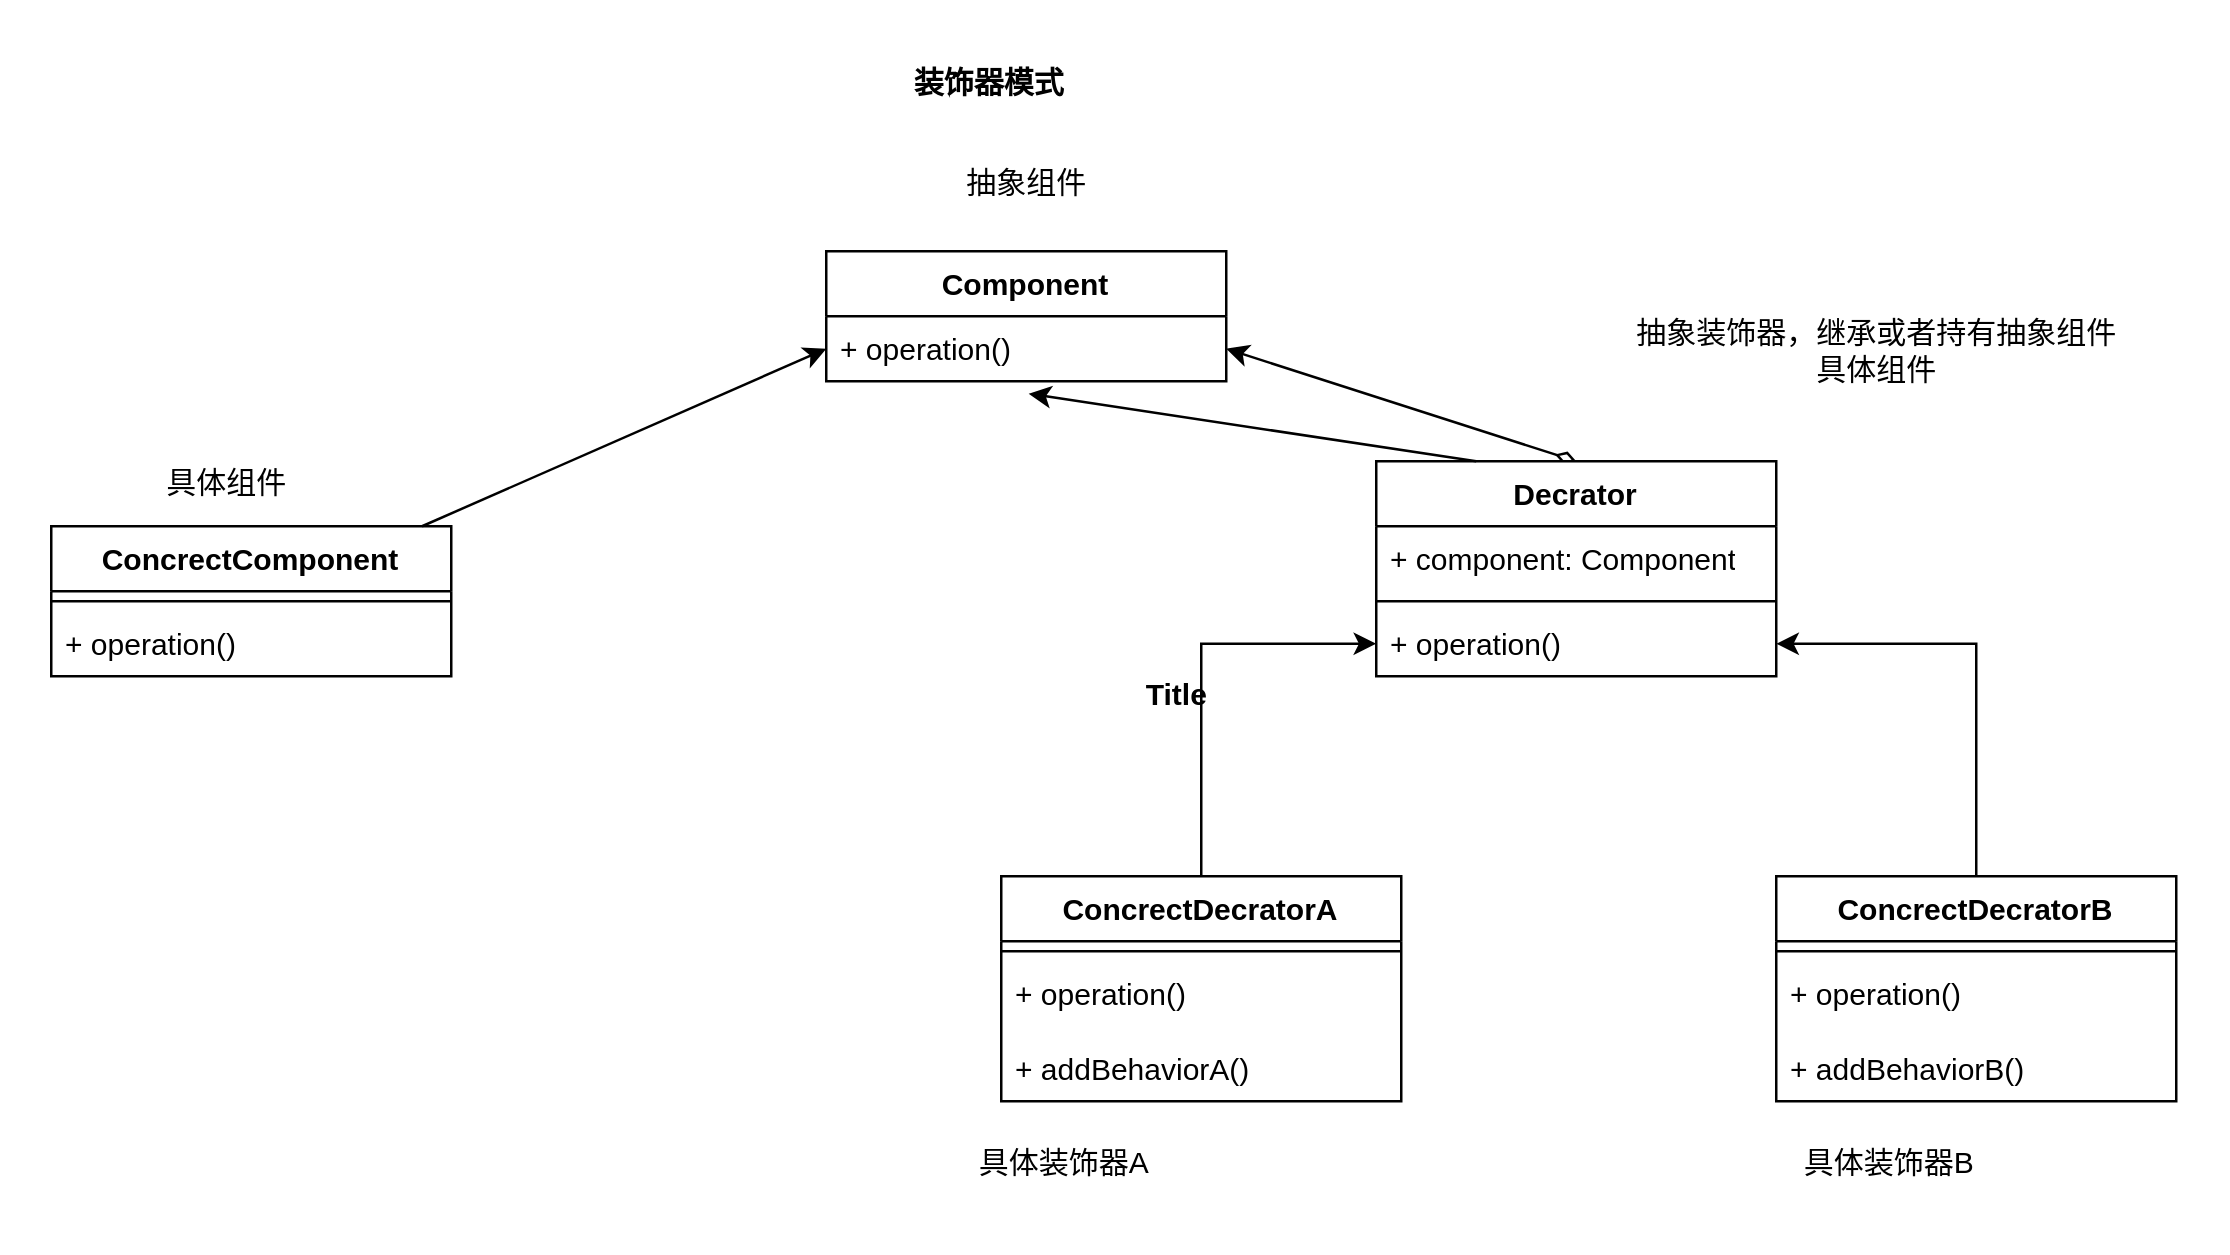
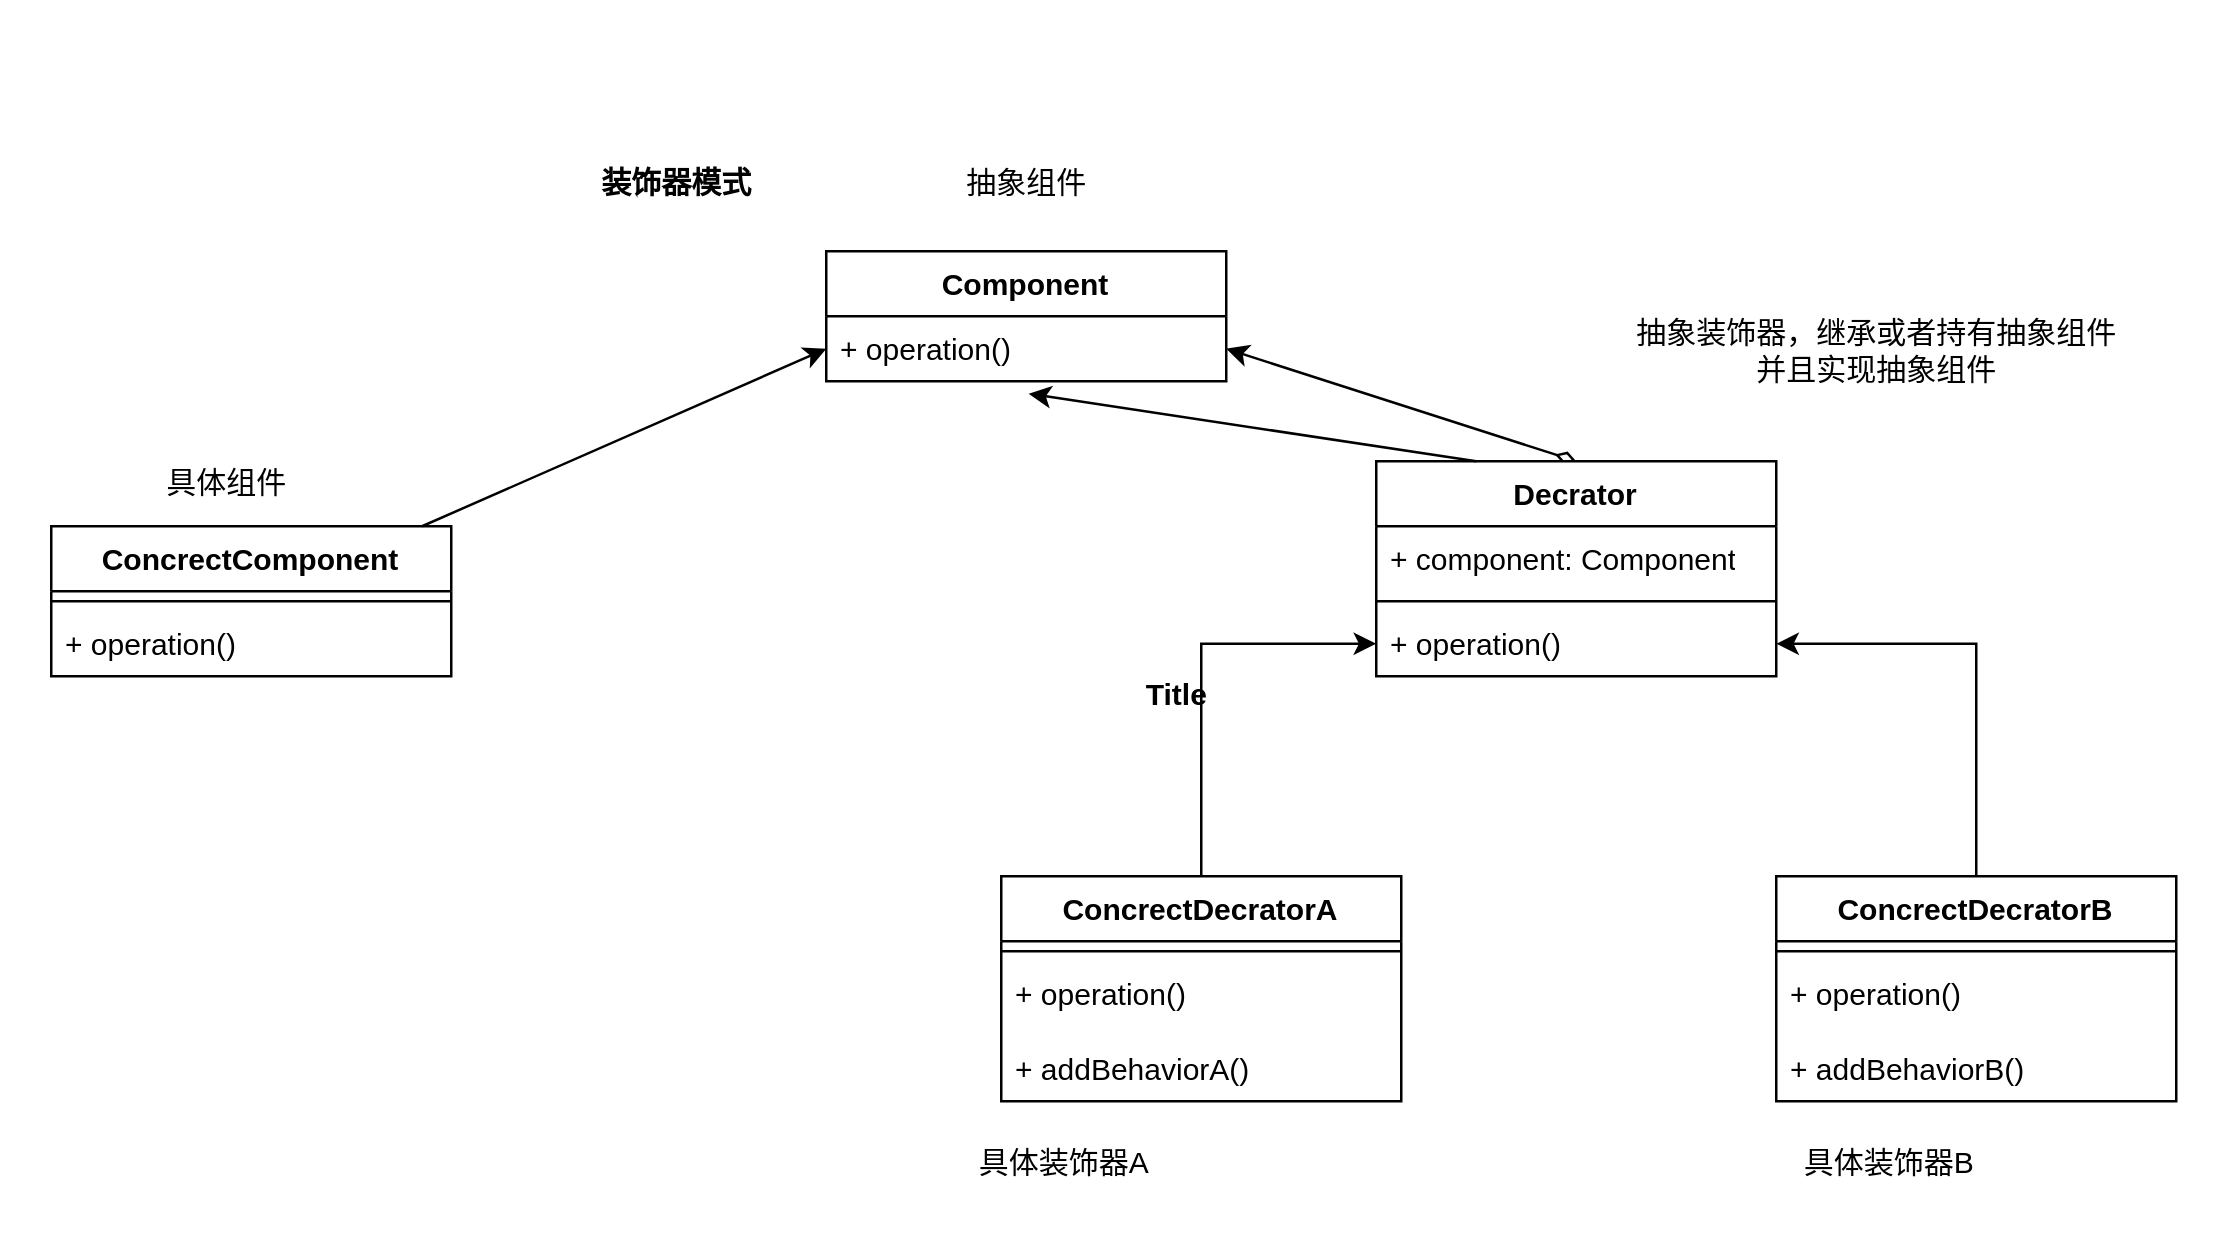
(989, 84) -> (676, 184)
(1878, 351) -> (1878, 351)
